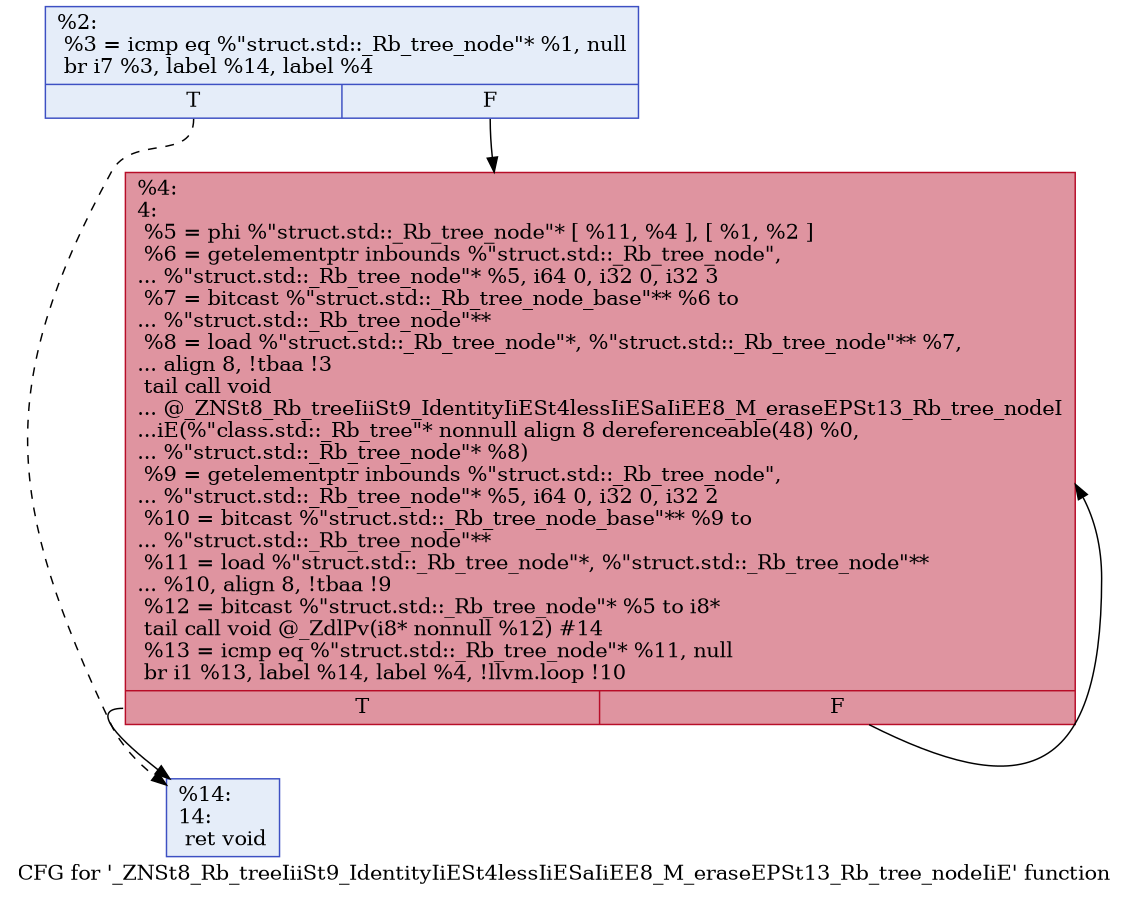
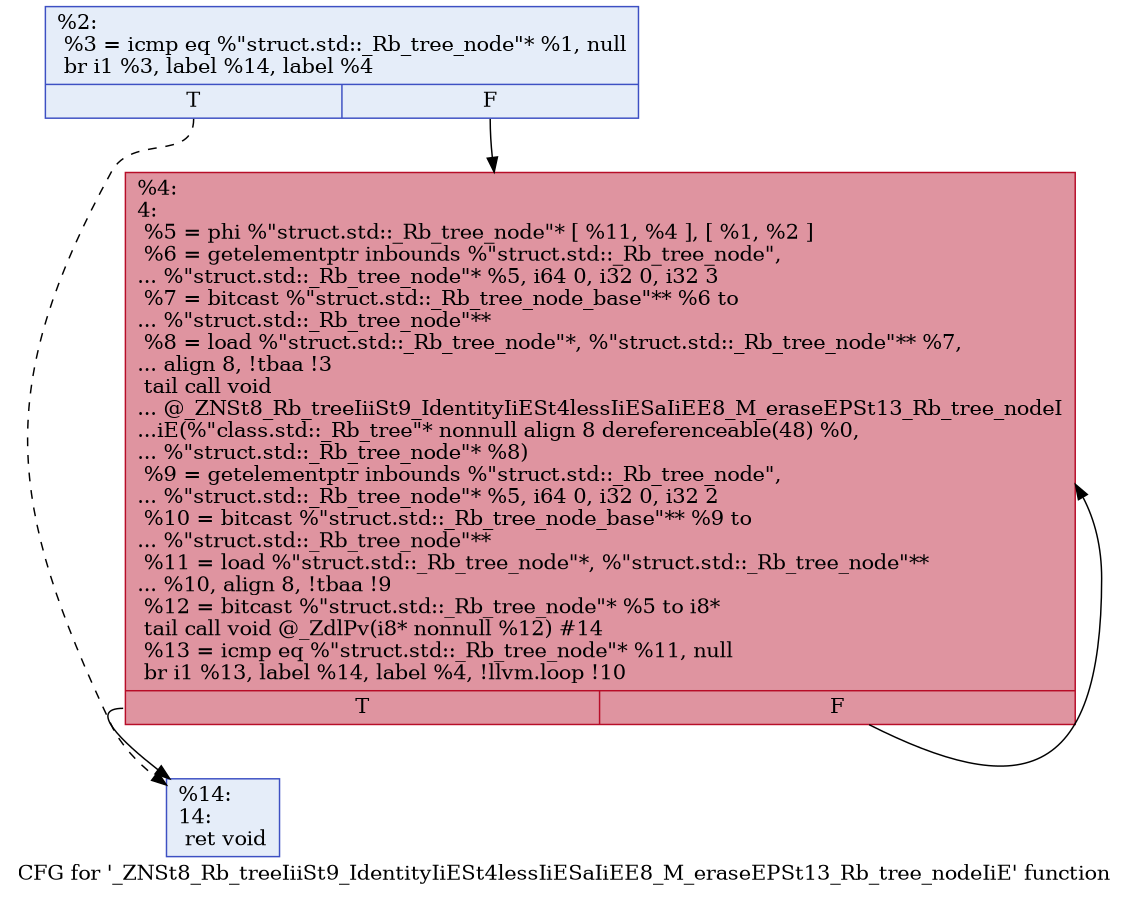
(216, 67) -> (216, 67)
